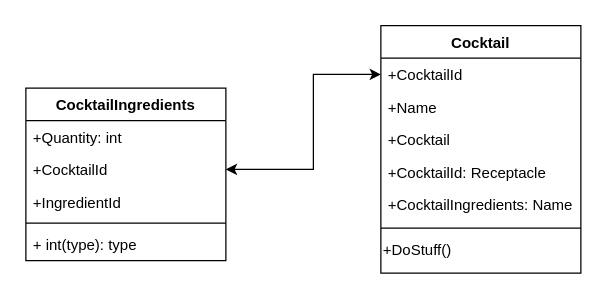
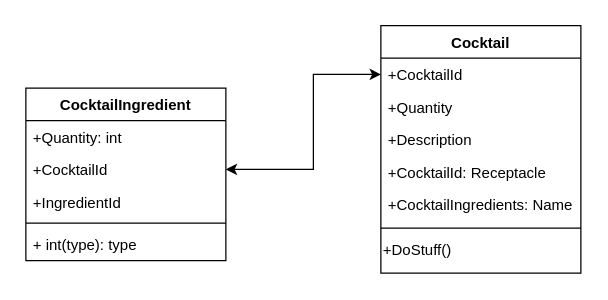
(125, 105) -> (125, 105)
(409, 108) -> (423, 108)
(421, 140) -> (434, 140)
